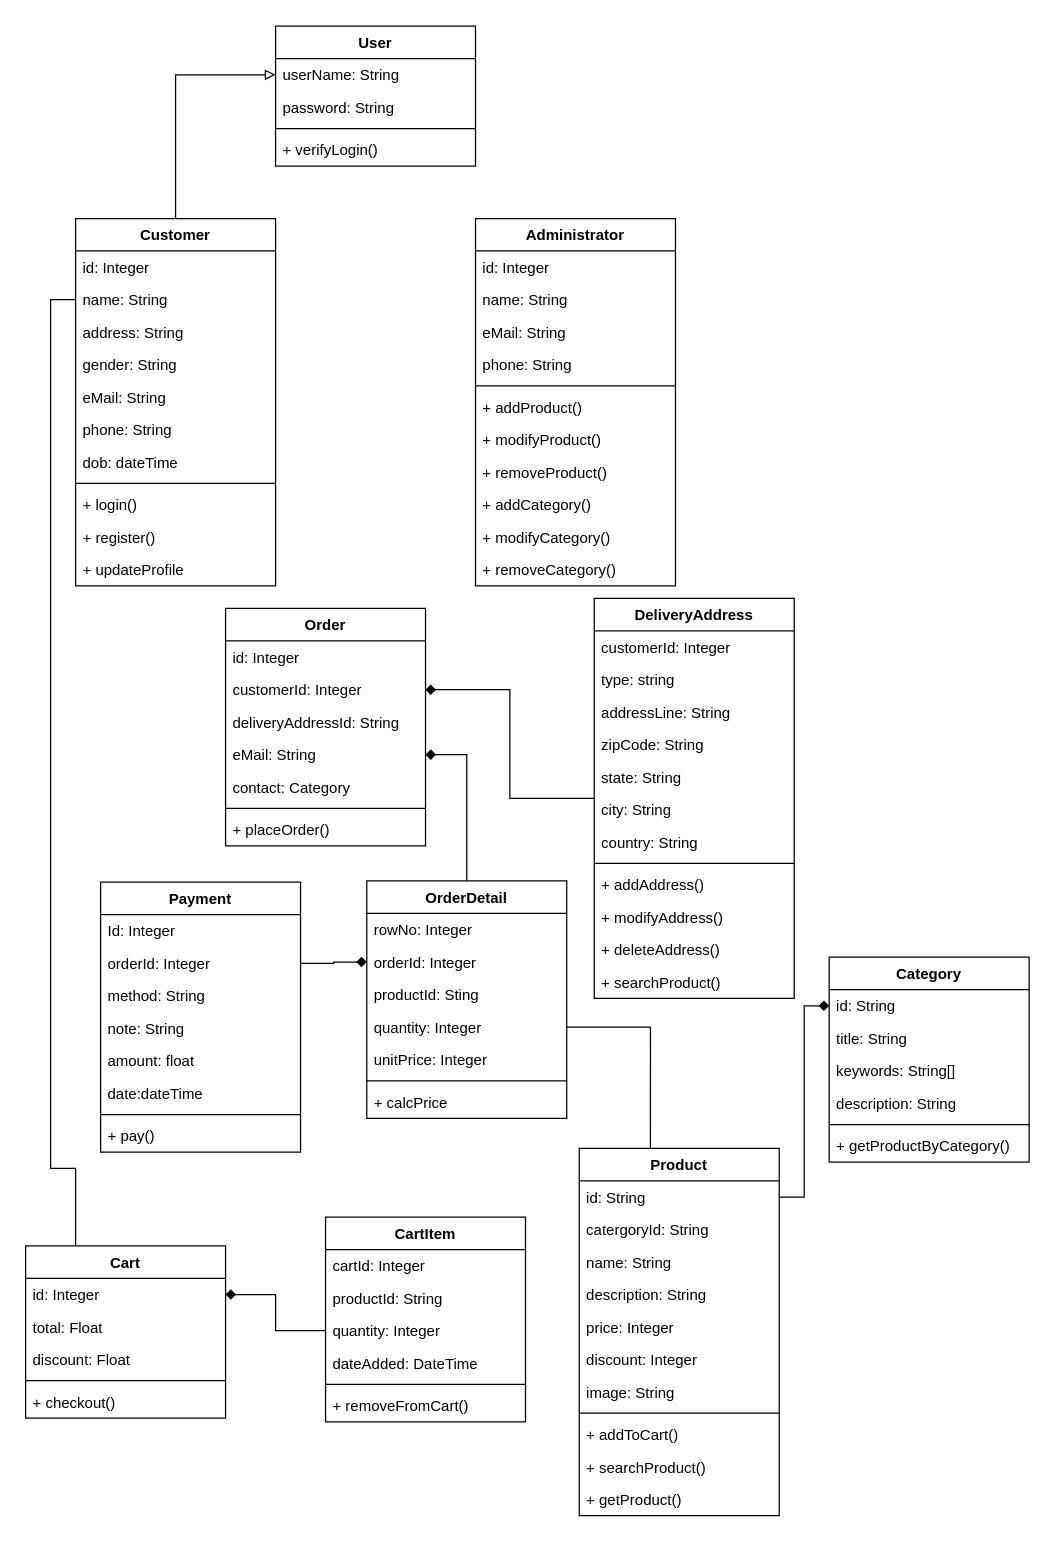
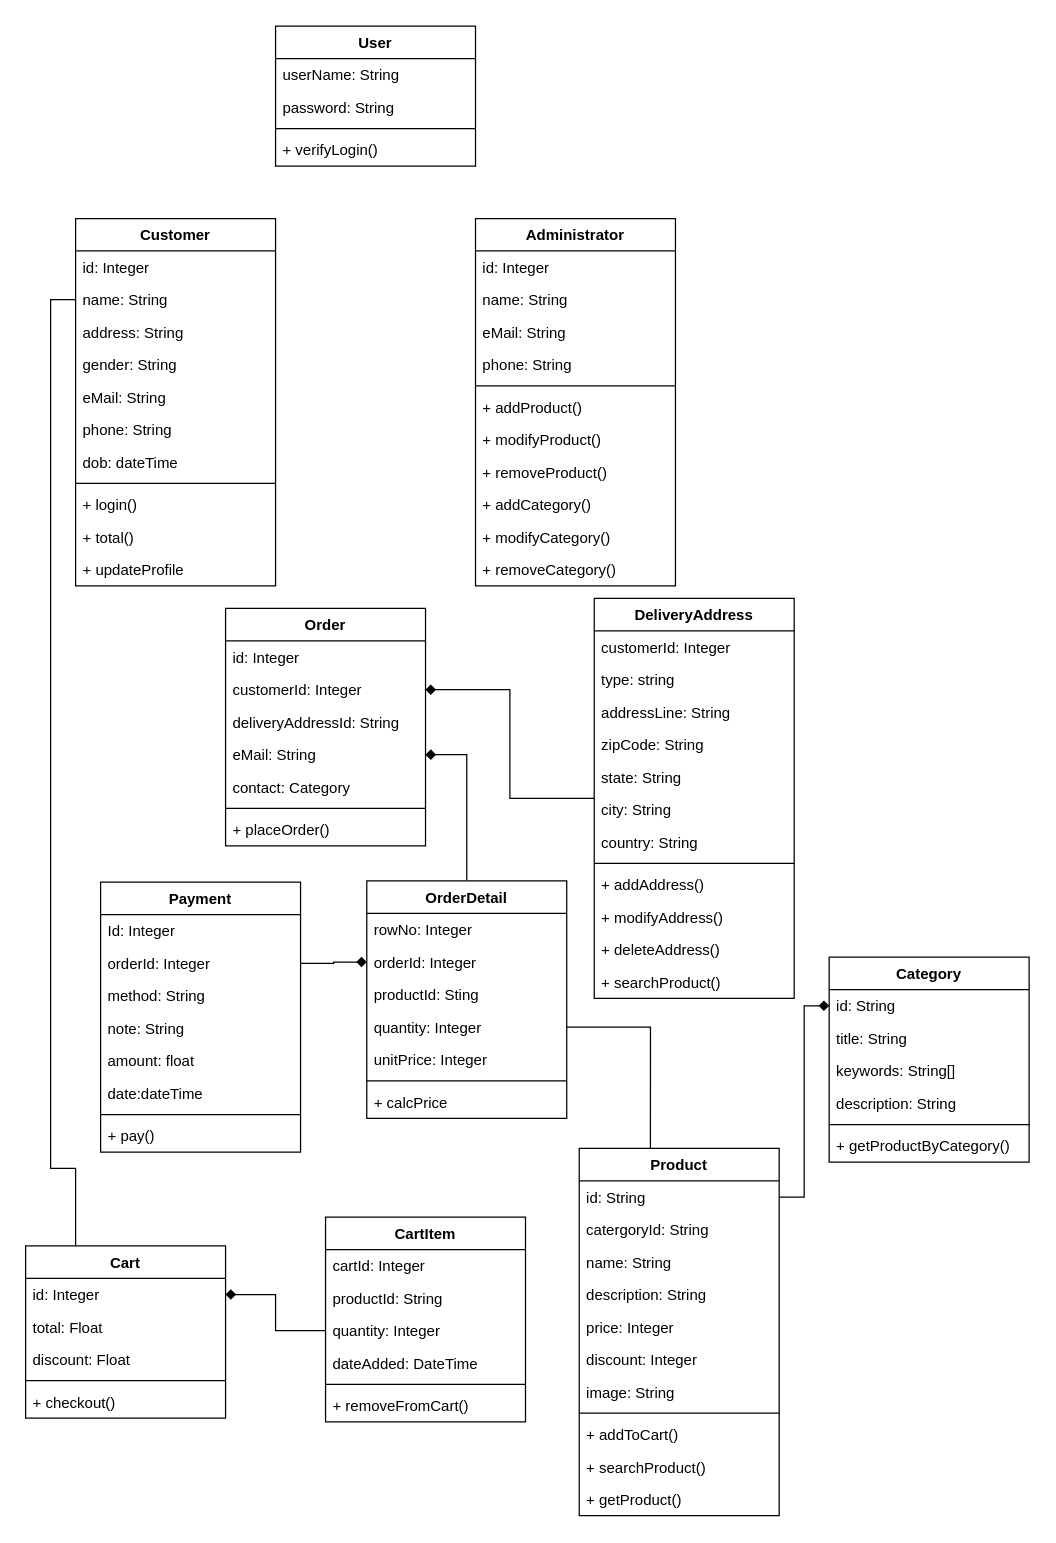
(176, 102) -> none
(129, 538) -> (116, 538)
